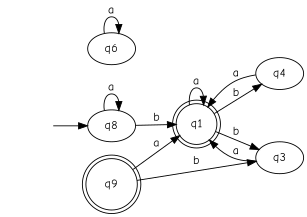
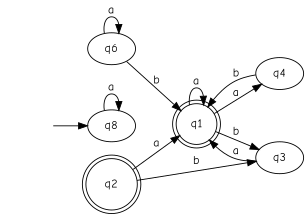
(236, 73) -> (236, 73)
(236, 93) -> (236, 93)
(151, 125) -> (150, 83)
(112, 184) -> (112, 184)
